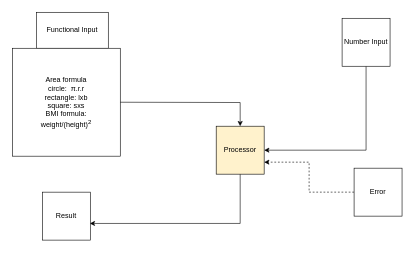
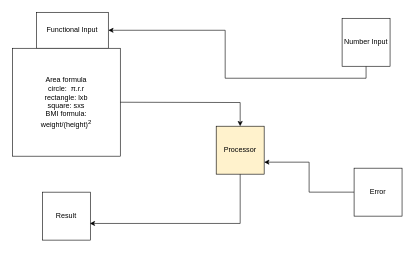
(269, 150) -> (225, 30)
(309, 179) -> (309, 179)
